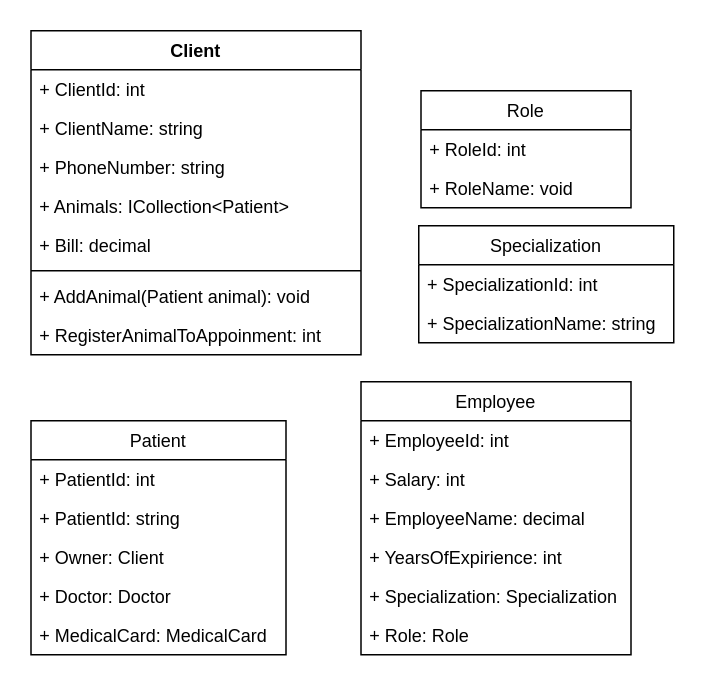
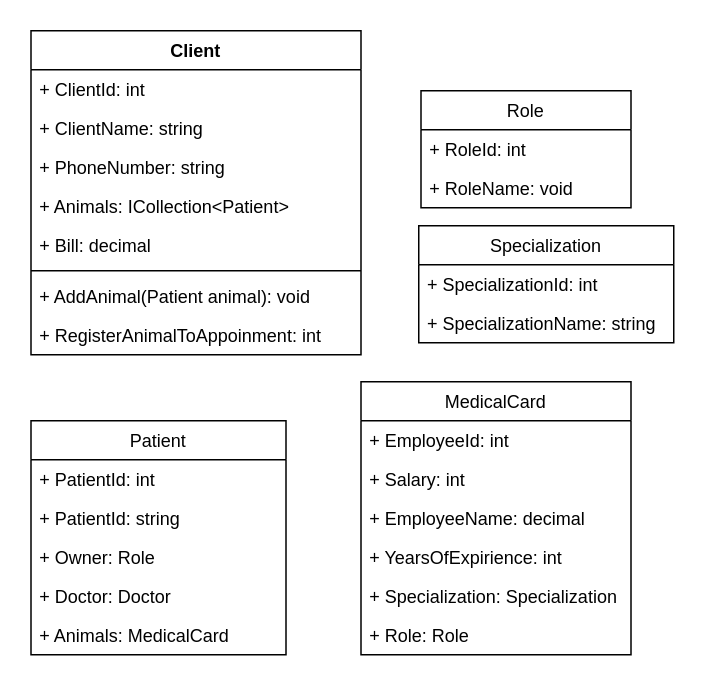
(495, 402) -> (495, 402)
(103, 558) -> (95, 558)
(154, 636) -> (134, 636)
